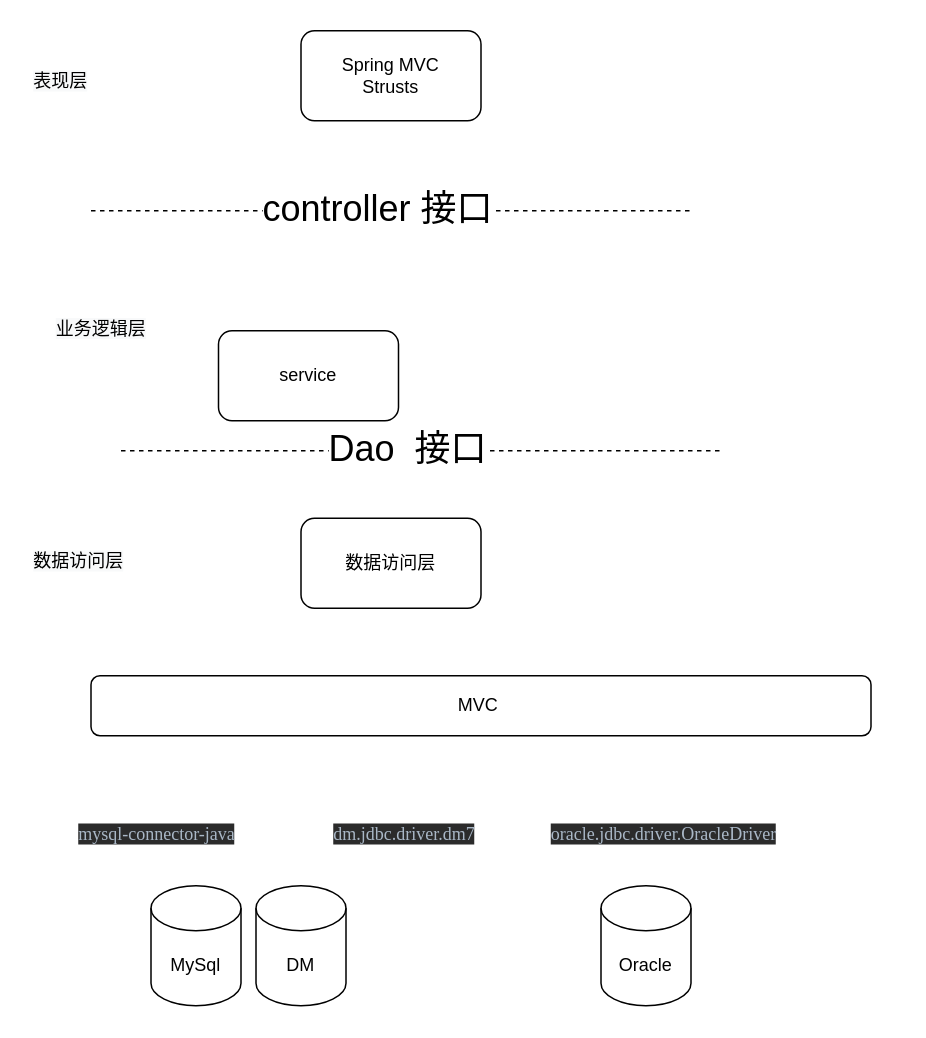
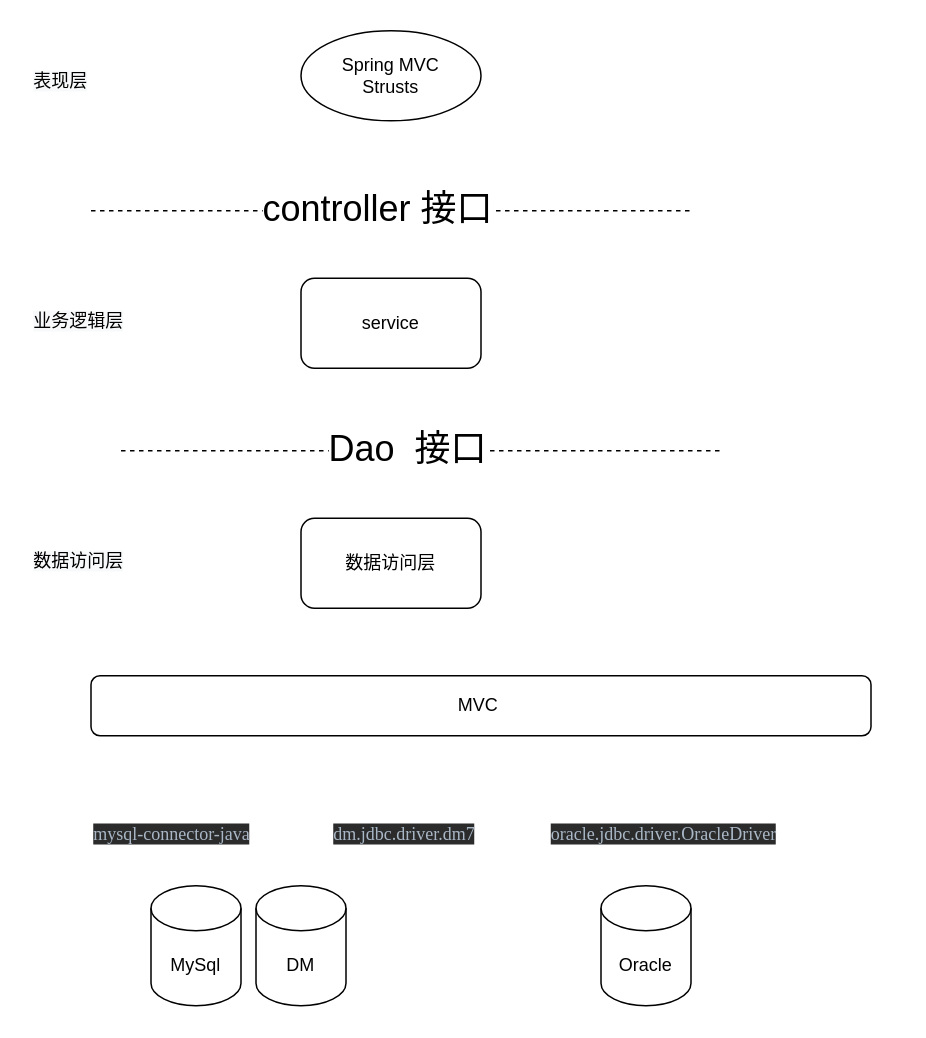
(391, 76) -> (391, 76)
(121, 331) -> (98, 323)
(308, 376) -> (391, 323)
(196, 833) -> (211, 833)
